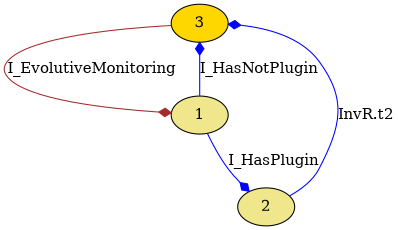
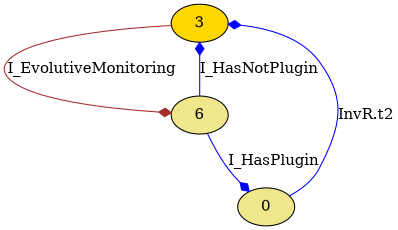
(200, 115) -> (200, 115)
(266, 207) -> (266, 207)
